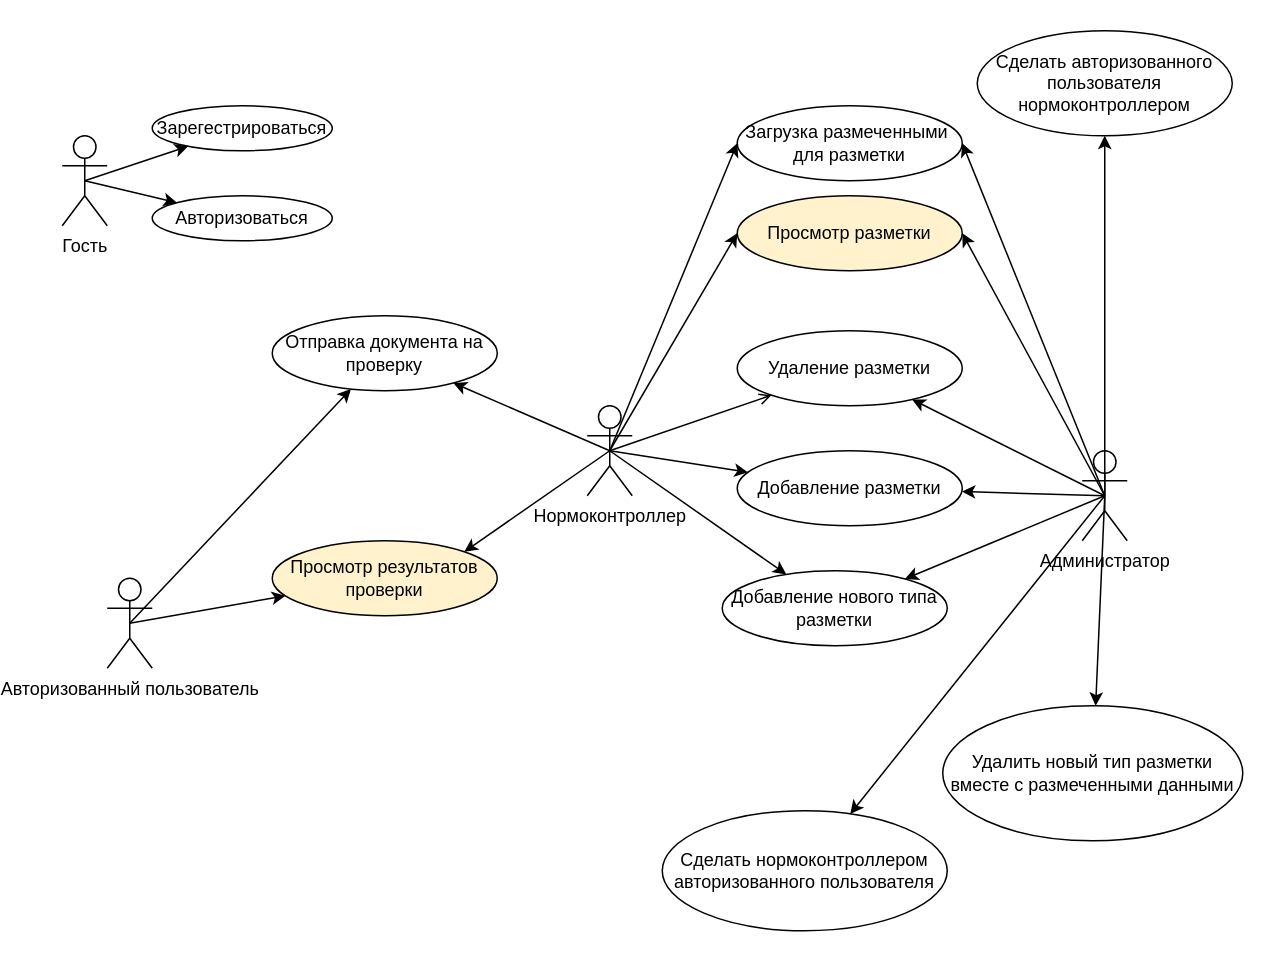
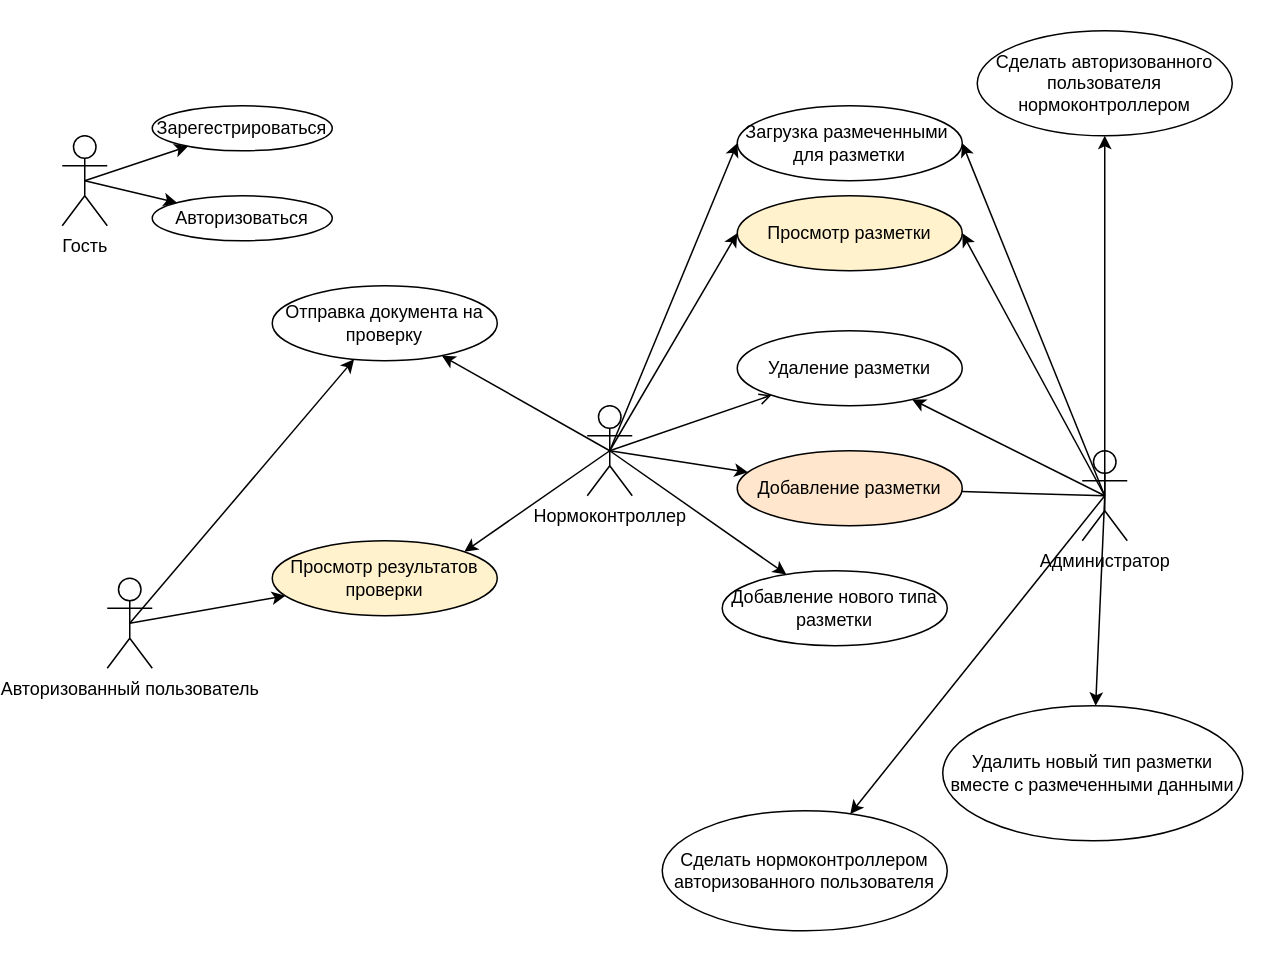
(385, 353) -> (385, 323)
(850, 488) -> (850, 488)
(973, 492) -> (968, 492)
(1007, 537) -> none
